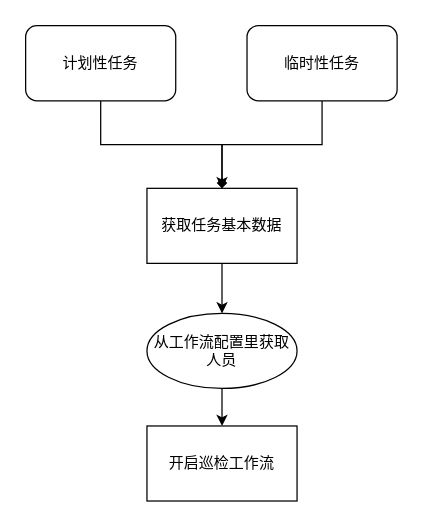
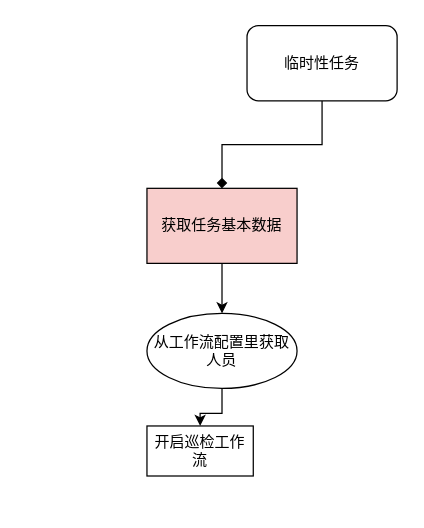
(101, 63) -> none
(138, 144) -> none
(222, 226) -> (222, 226)
(222, 463) -> (200, 451)
